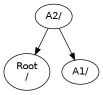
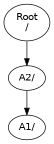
(43, 38) -> (27, 50)
